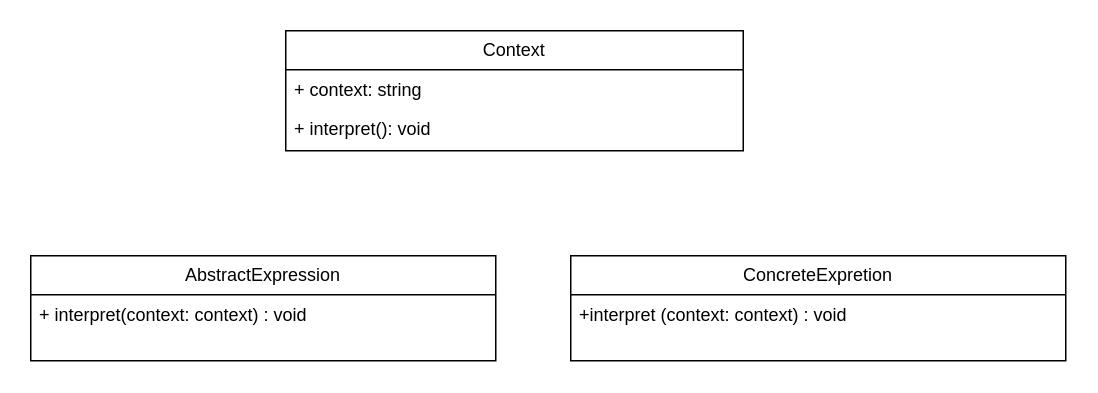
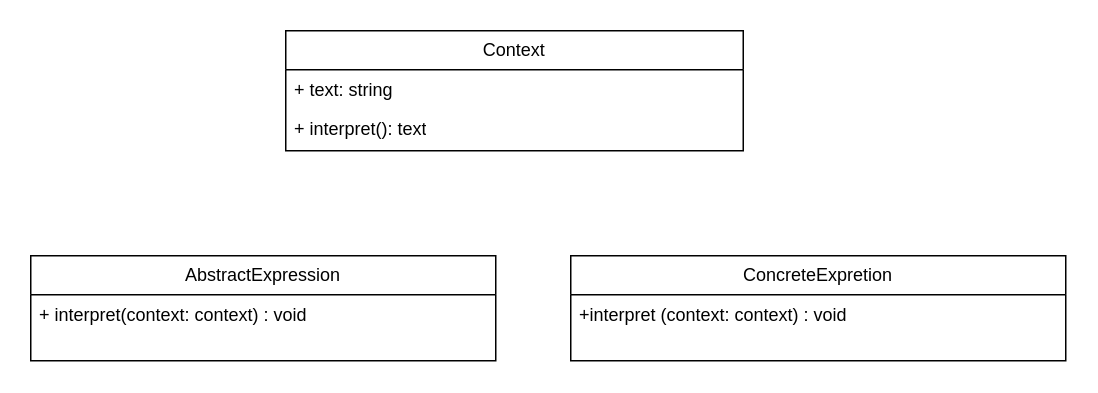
(371, 91) -> (356, 91)
(379, 130) -> (381, 130)
